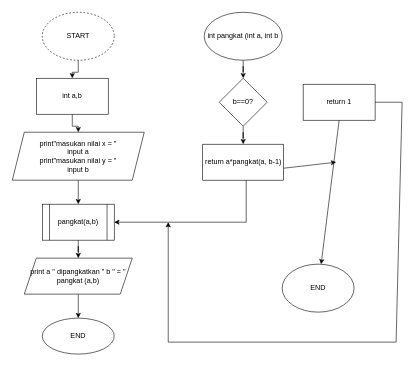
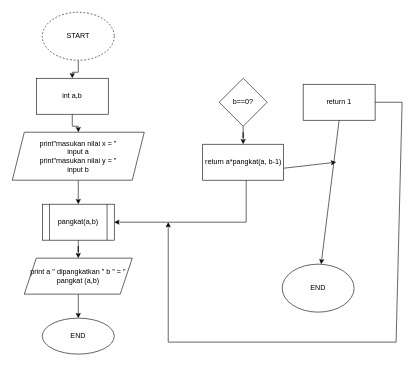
(243, 36) -> none
(243, 71) -> none
